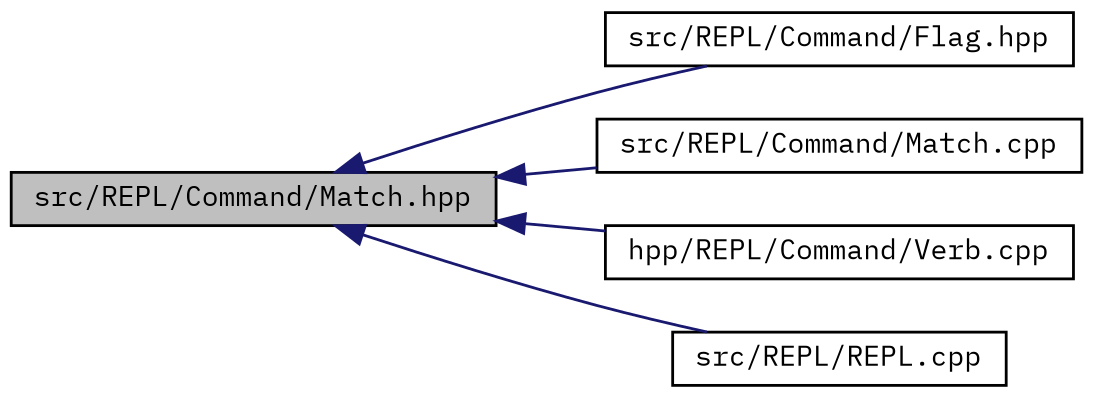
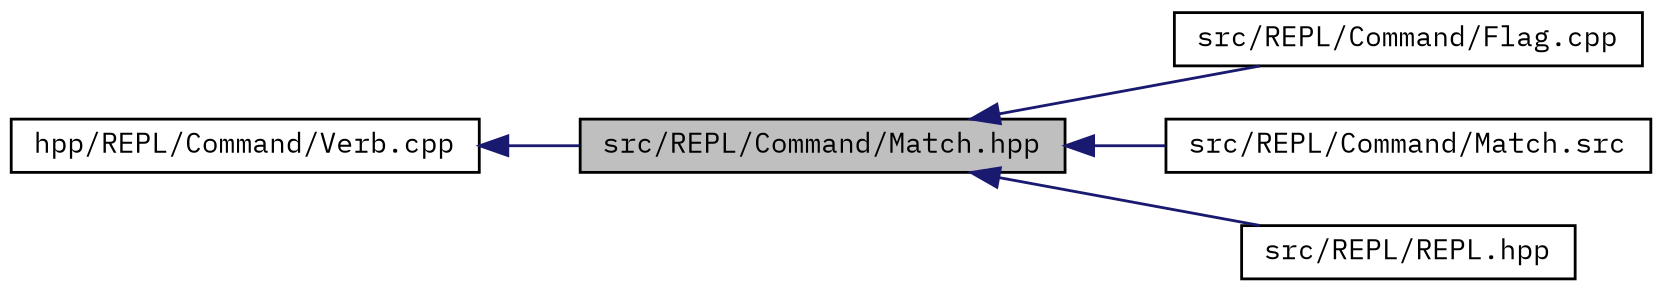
(839, 39) -> (1408, 39)
(839, 146) -> (1408, 146)
(565, 227) -> (544, 146)
(839, 359) -> (1408, 252)
